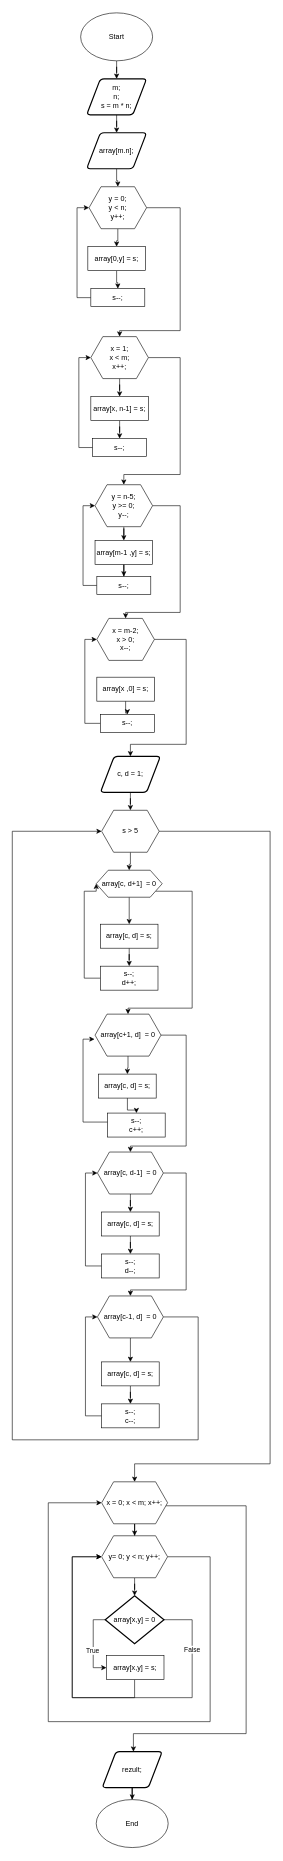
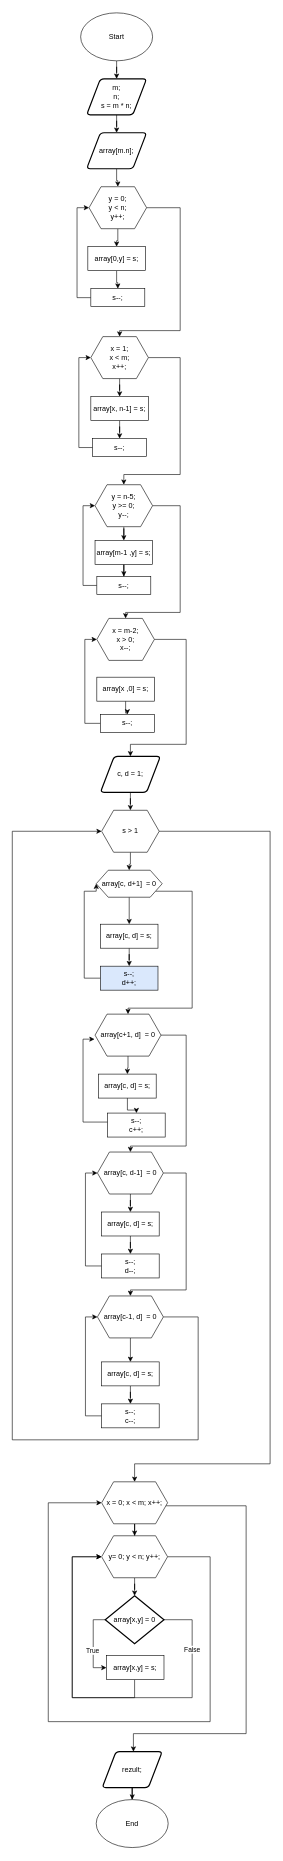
(131, 831) -> (131, 831)
(129, 978) -> (129, 978)
